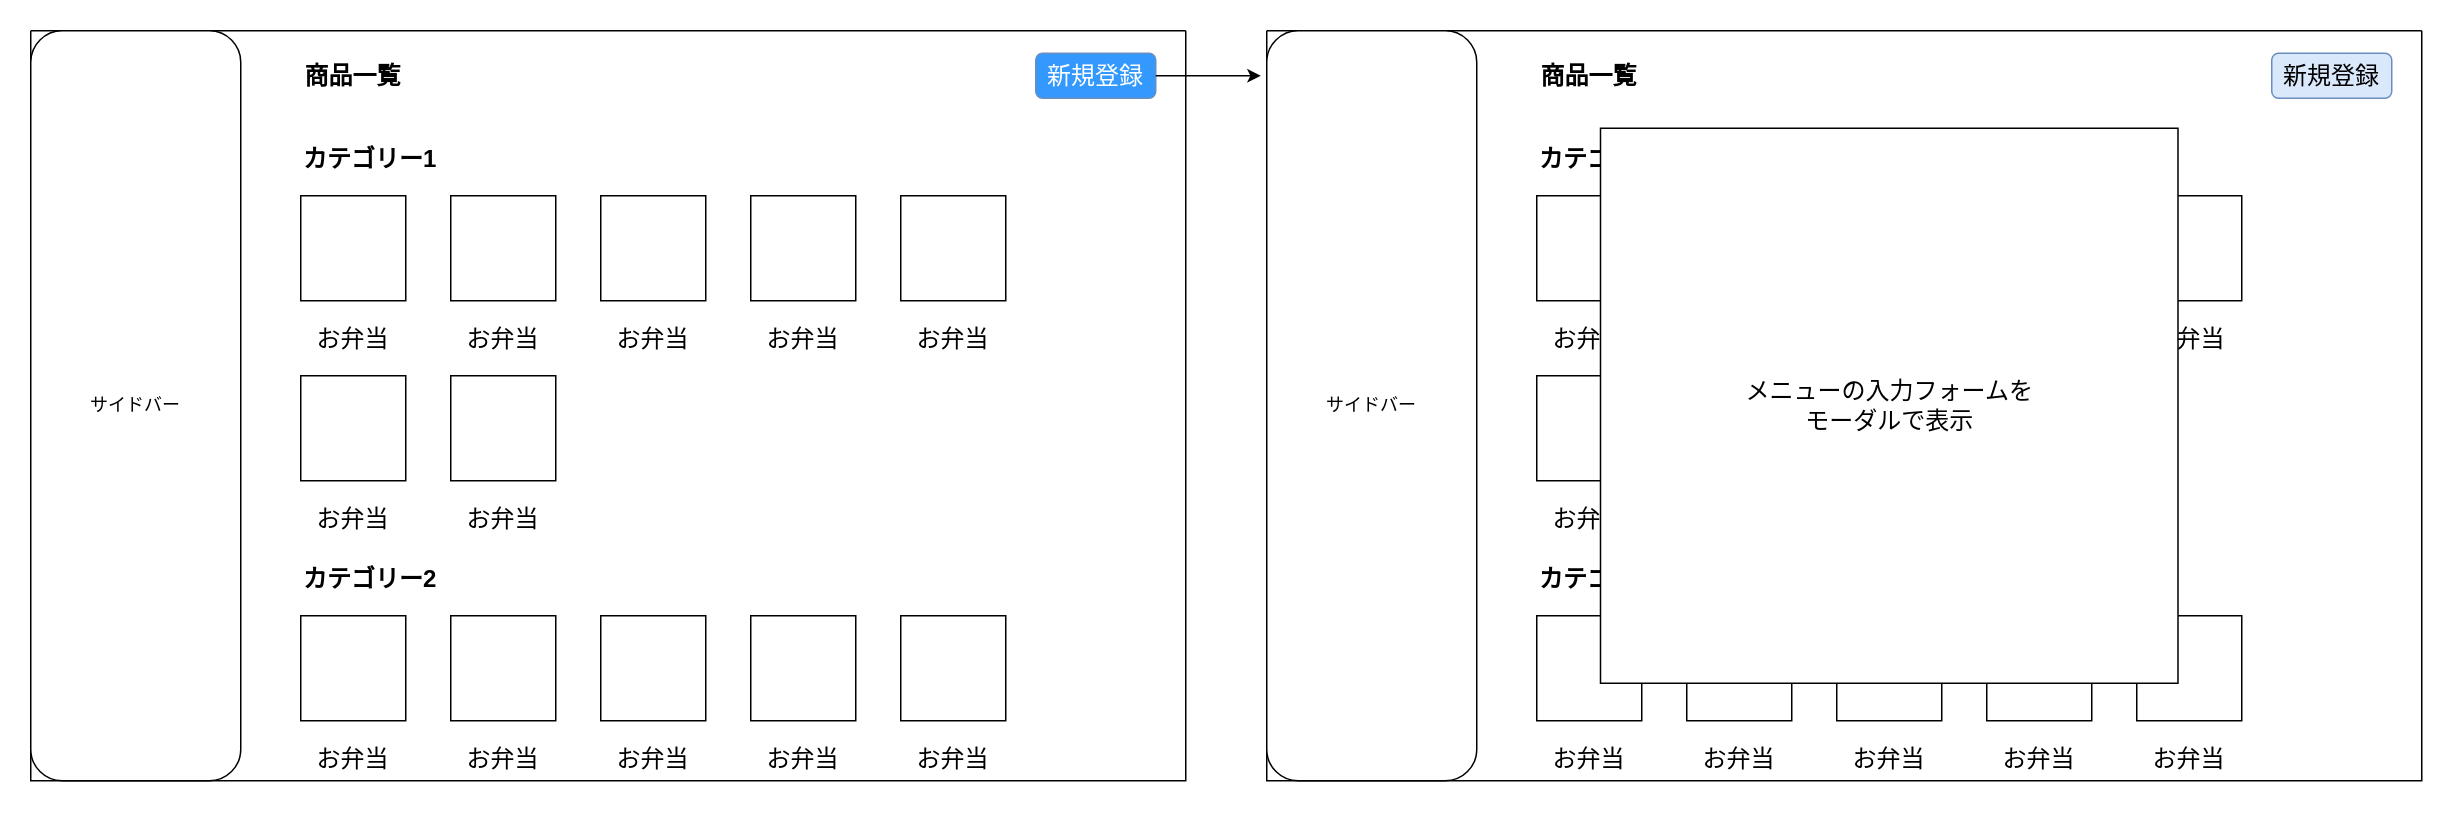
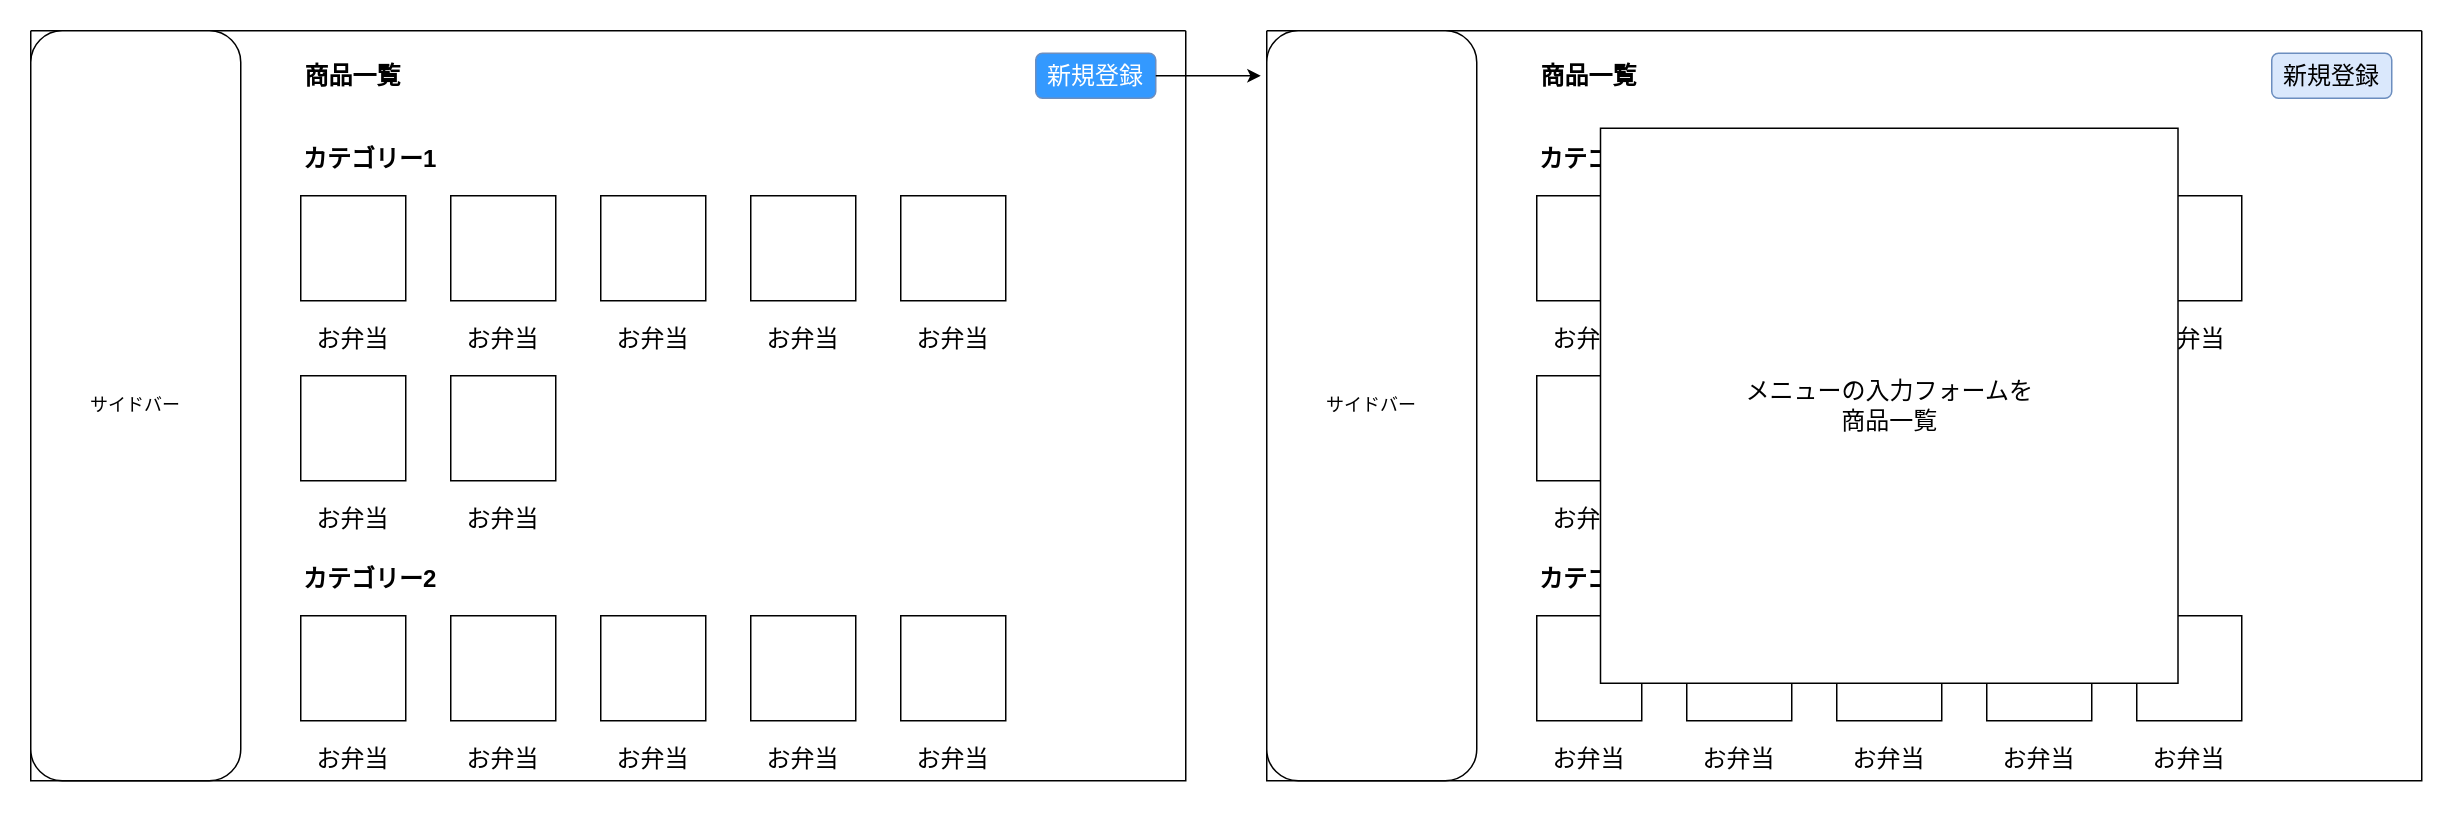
(1890, 406) -> (1890, 406)
